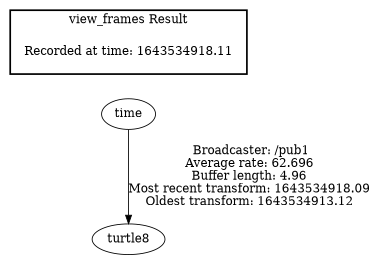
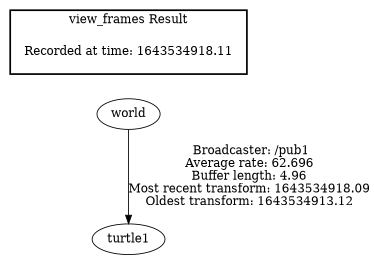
(129, 114) -> (129, 114)
(129, 239) -> (129, 239)
